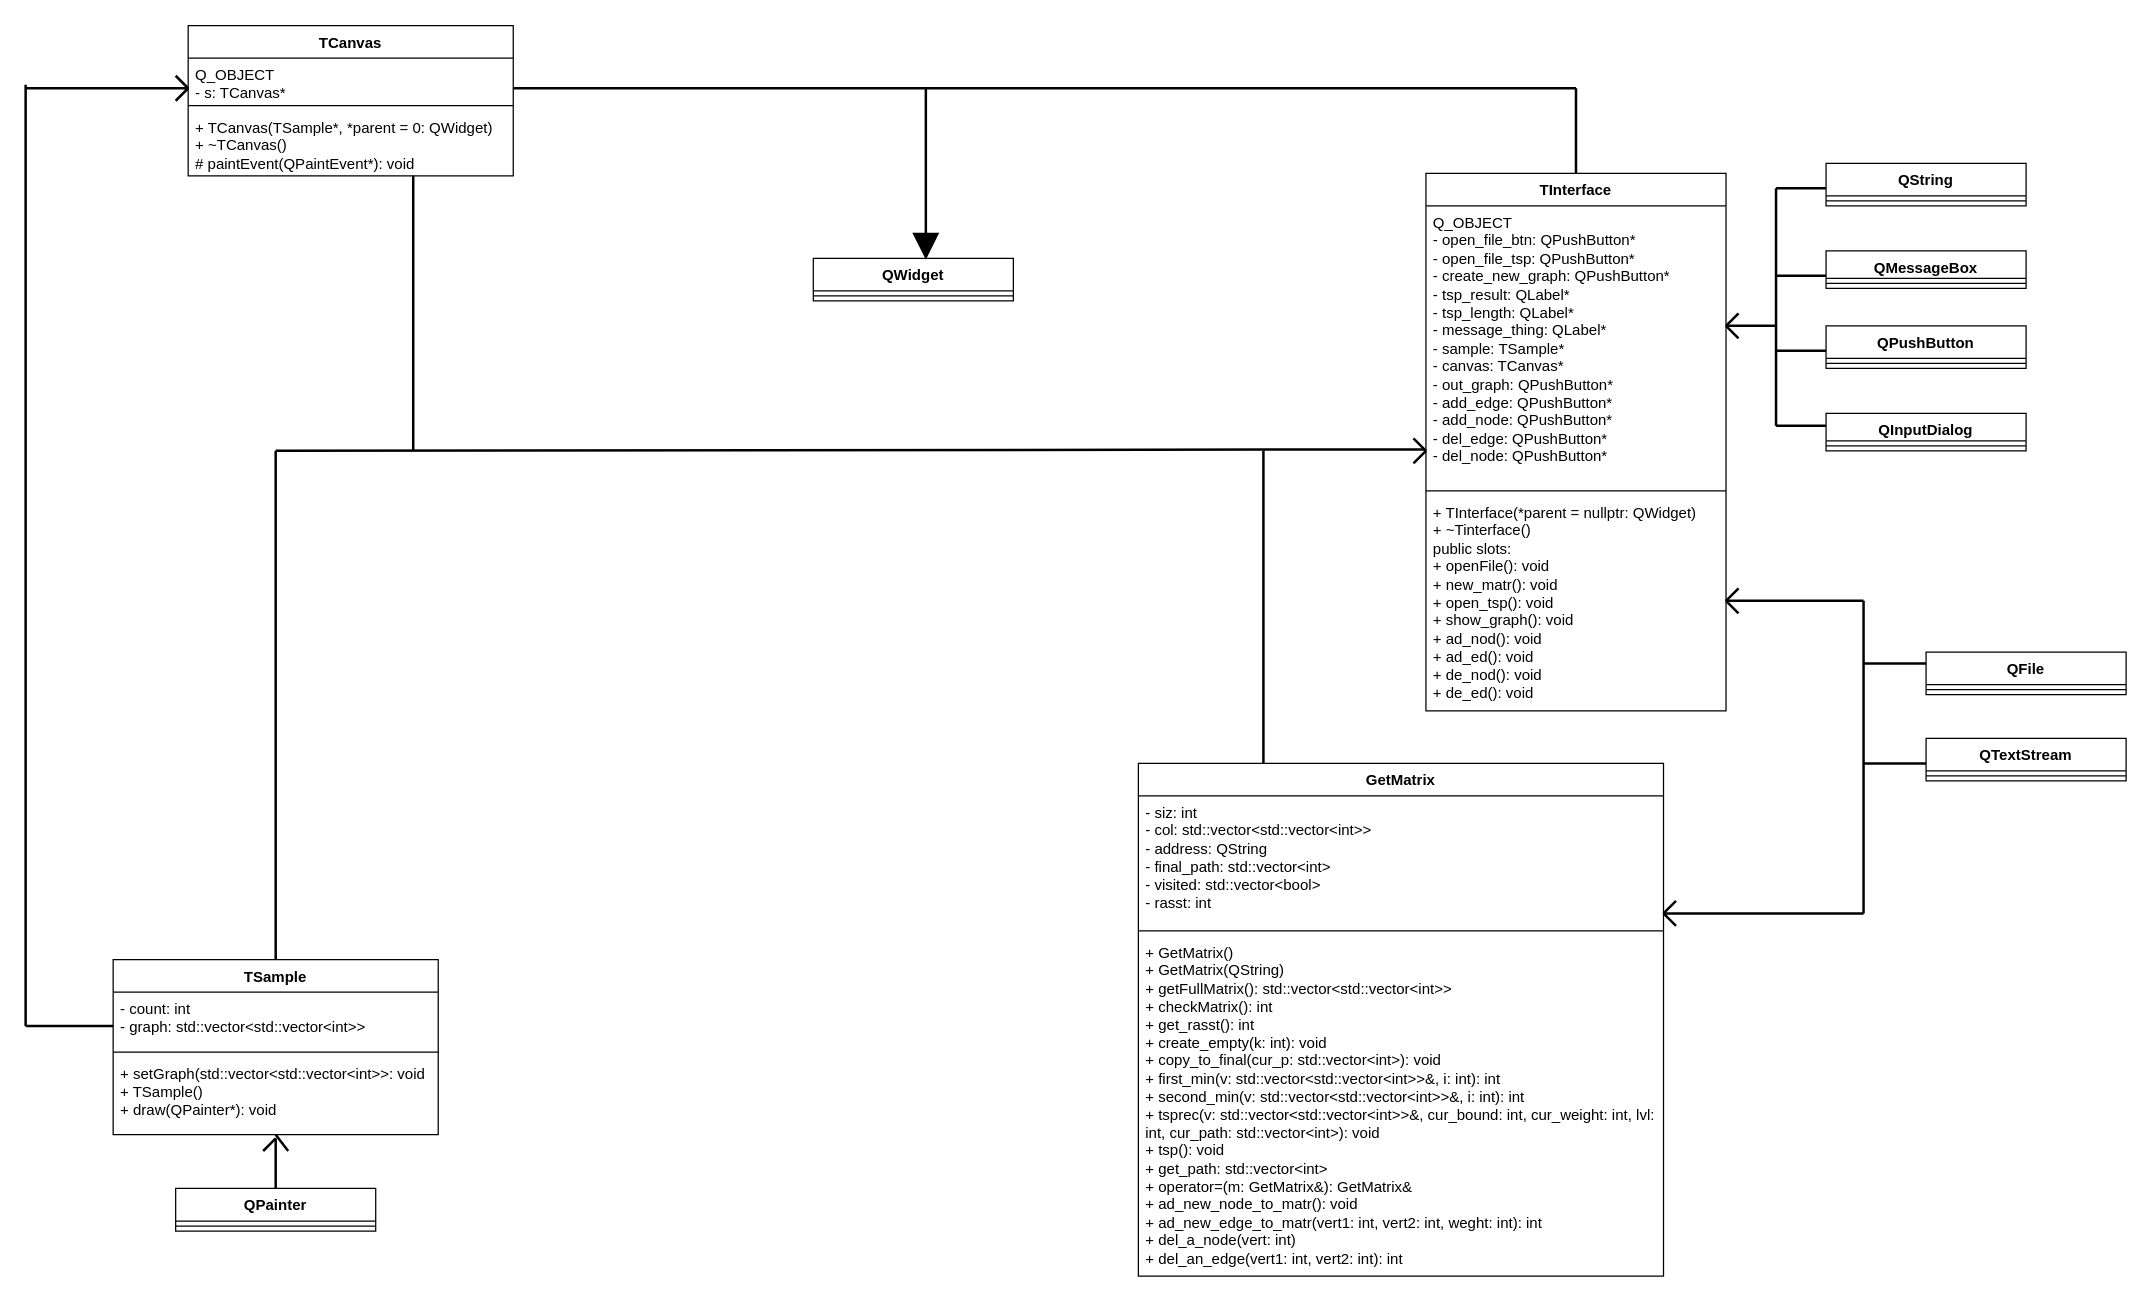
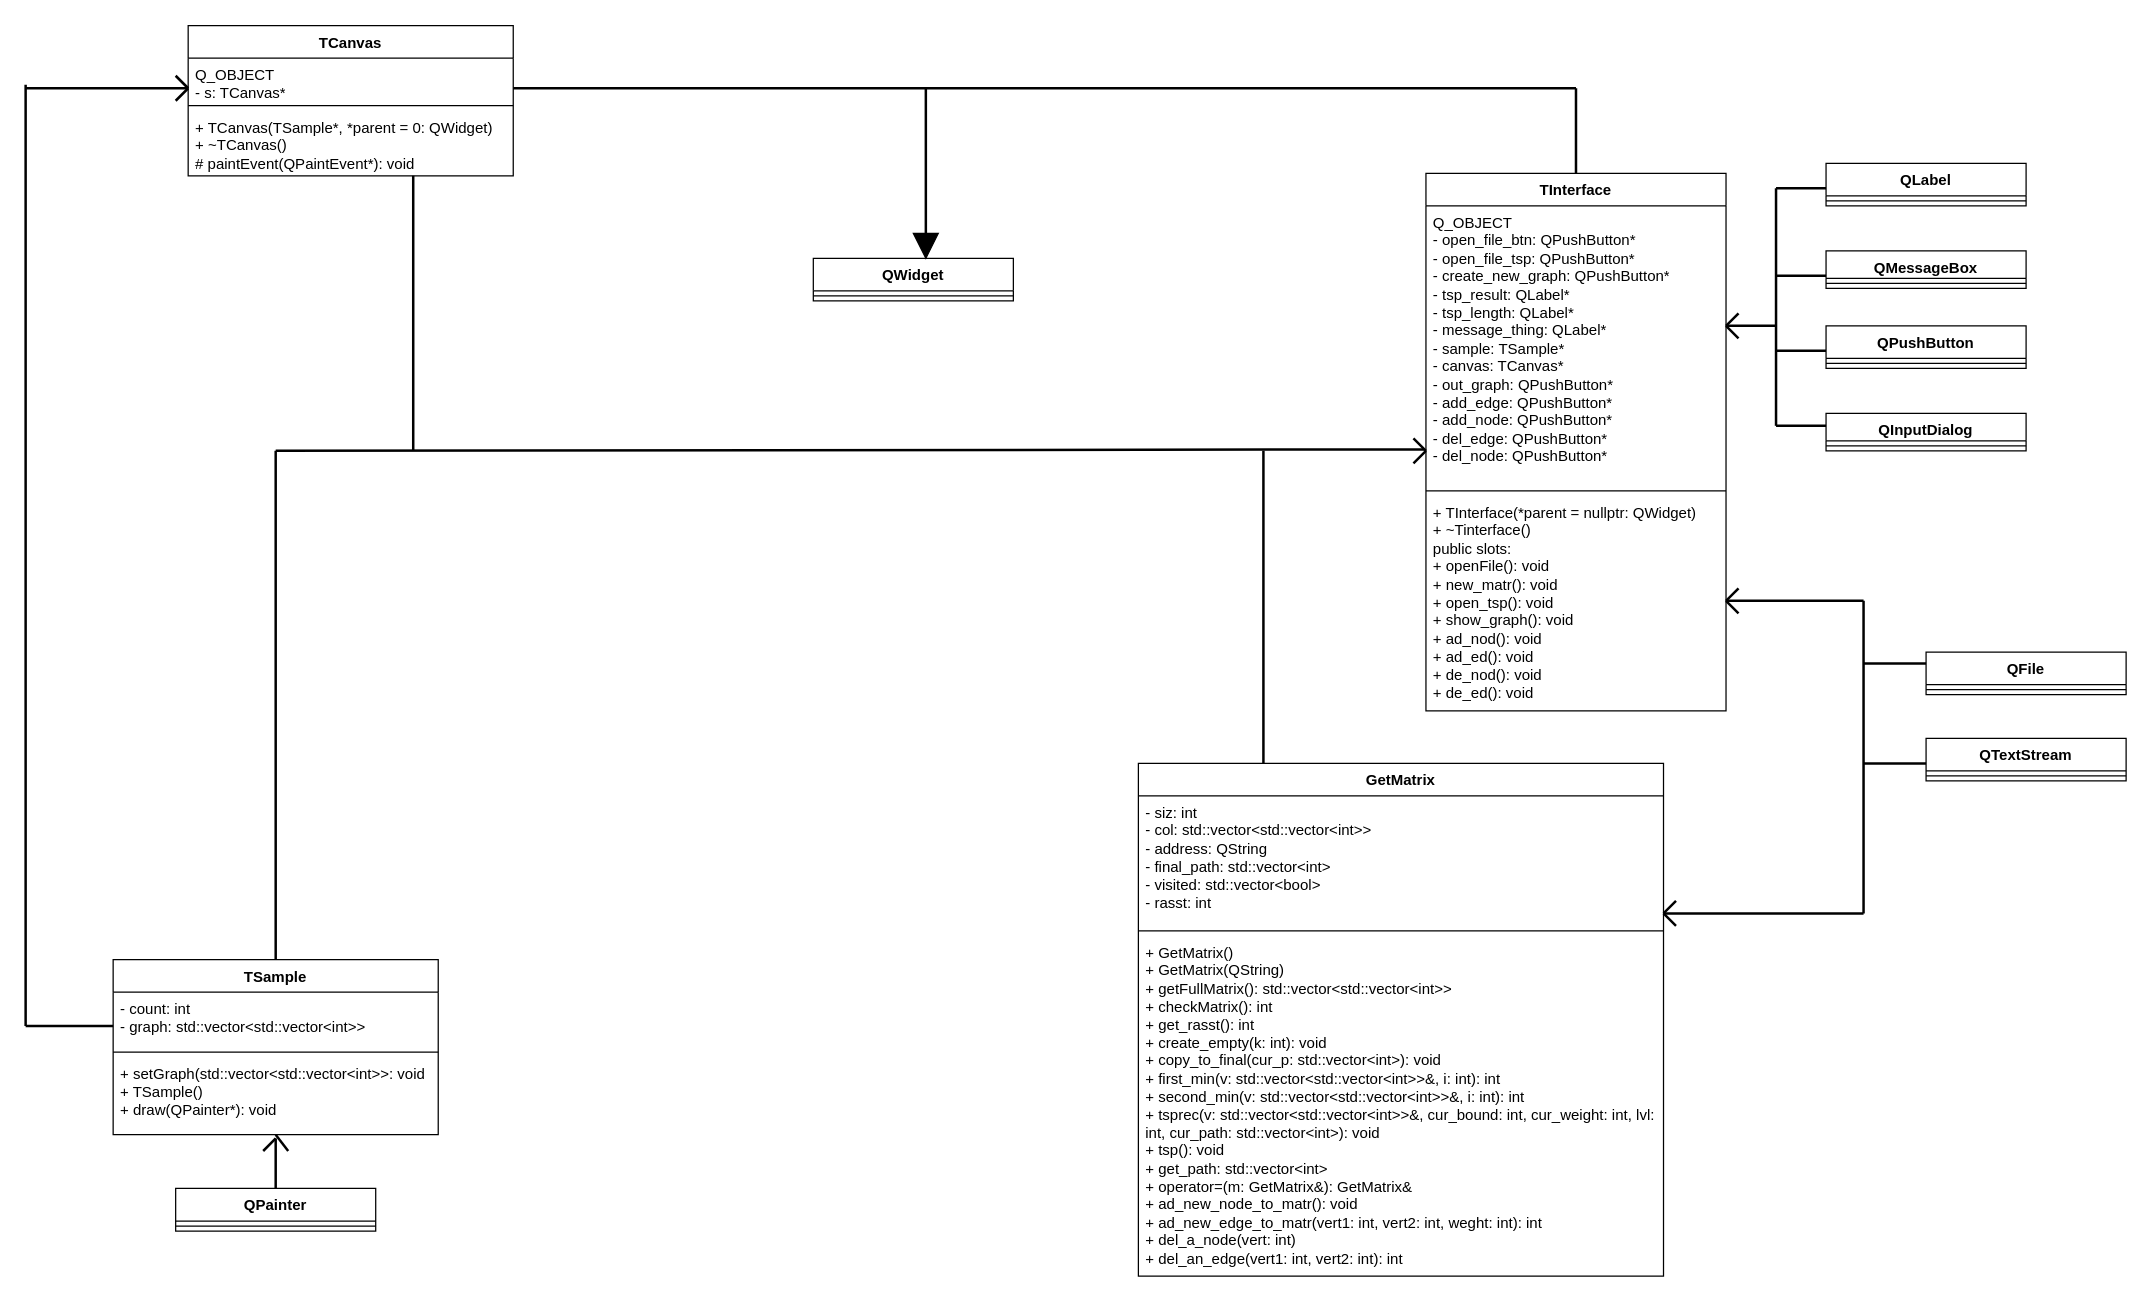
(1926, 181) -> (1926, 181)
